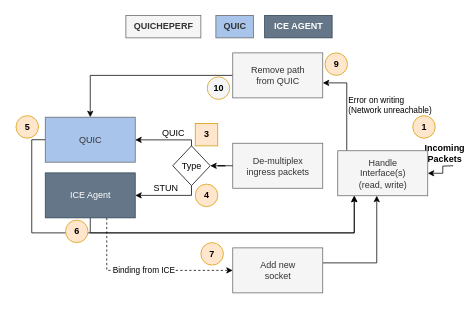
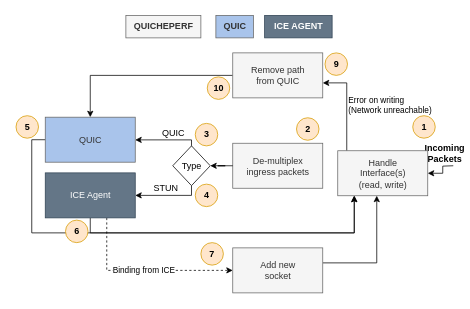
(218, 88) -> (218, 88)
none -> (308, 129)
(206, 135) -> (206, 135)
